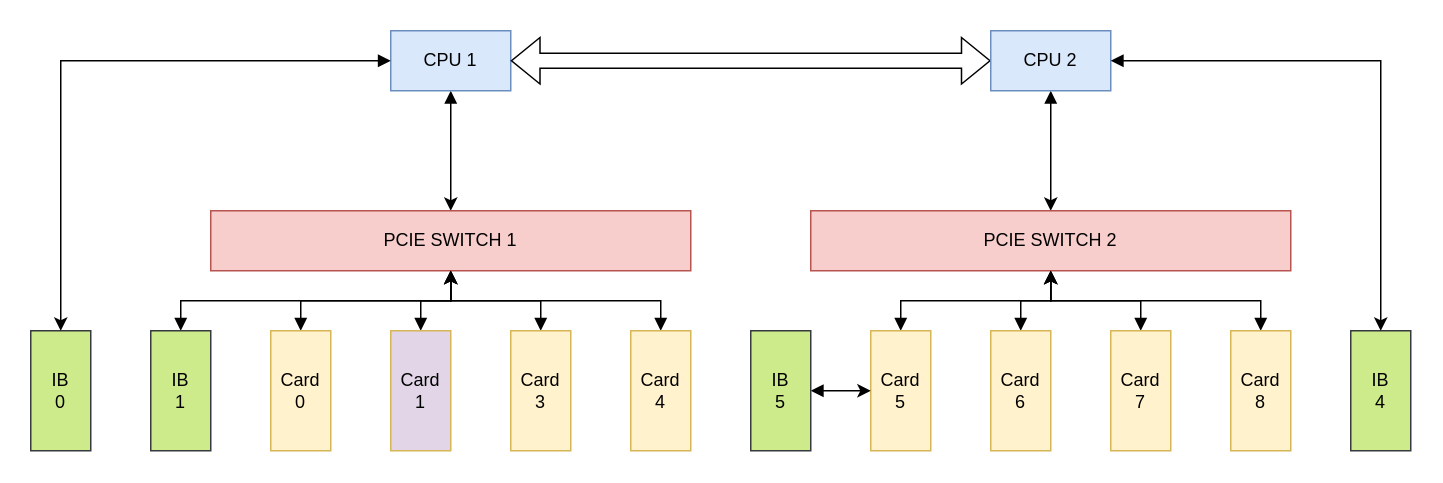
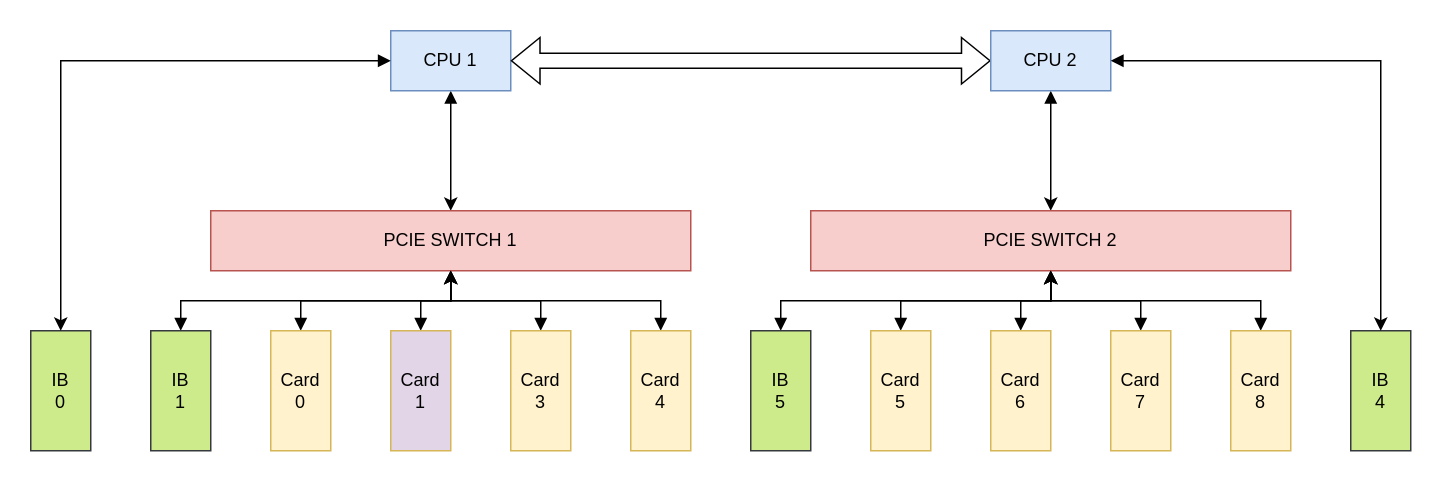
(842, 391) -> (830, 301)
